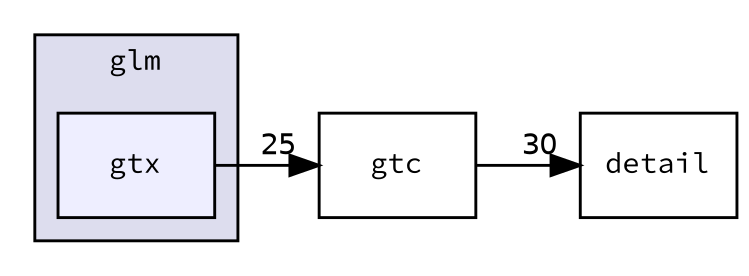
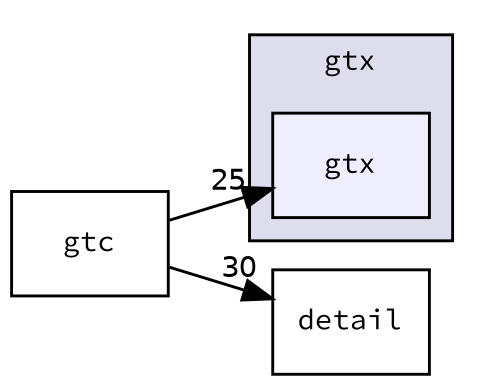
(136, 62) -> (351, 62)
(256, 165) -> (207, 209)
